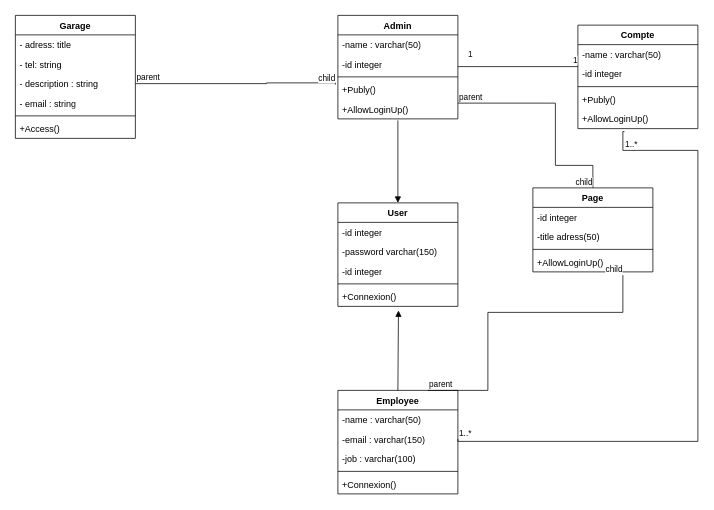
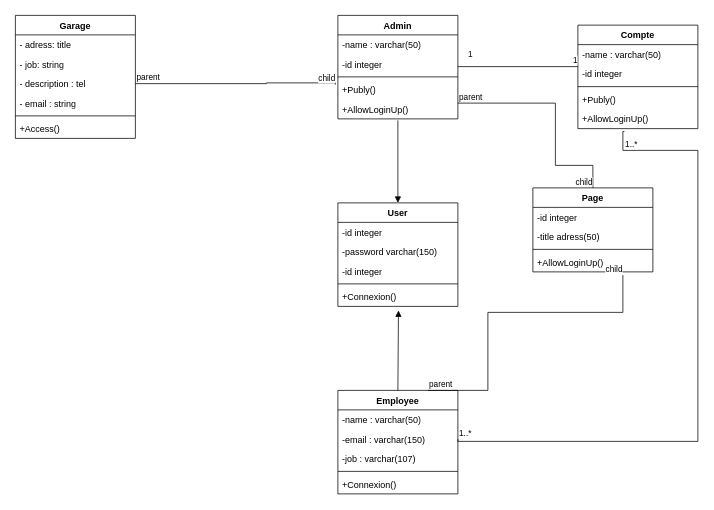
(47, 65) -> (48, 65)
(67, 85) -> (60, 85)
(387, 460) -> (387, 460)
